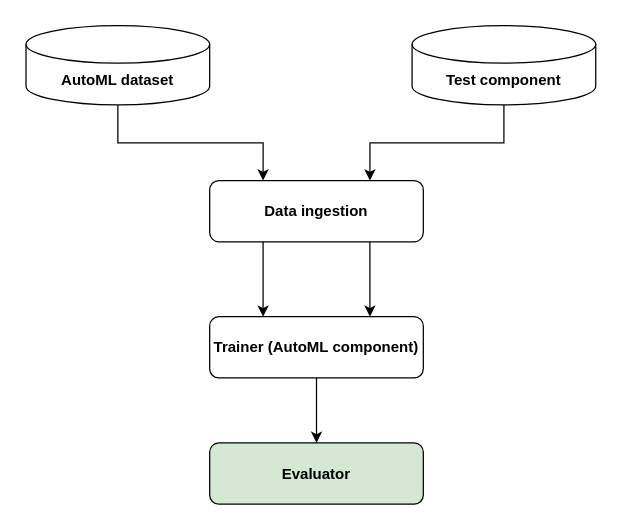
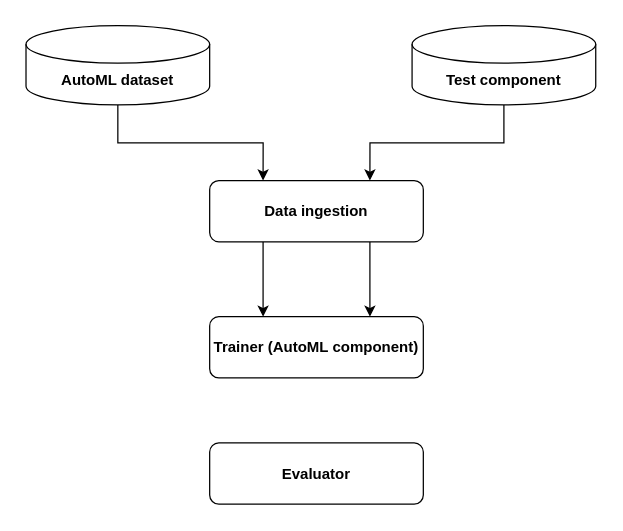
(316, 406) -> none
(316, 474) -> (316, 474)
